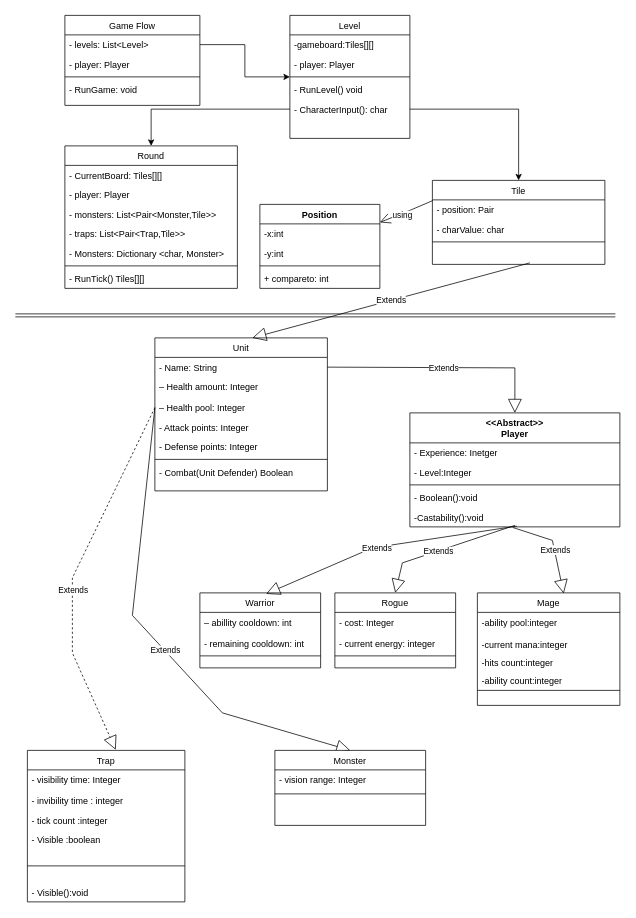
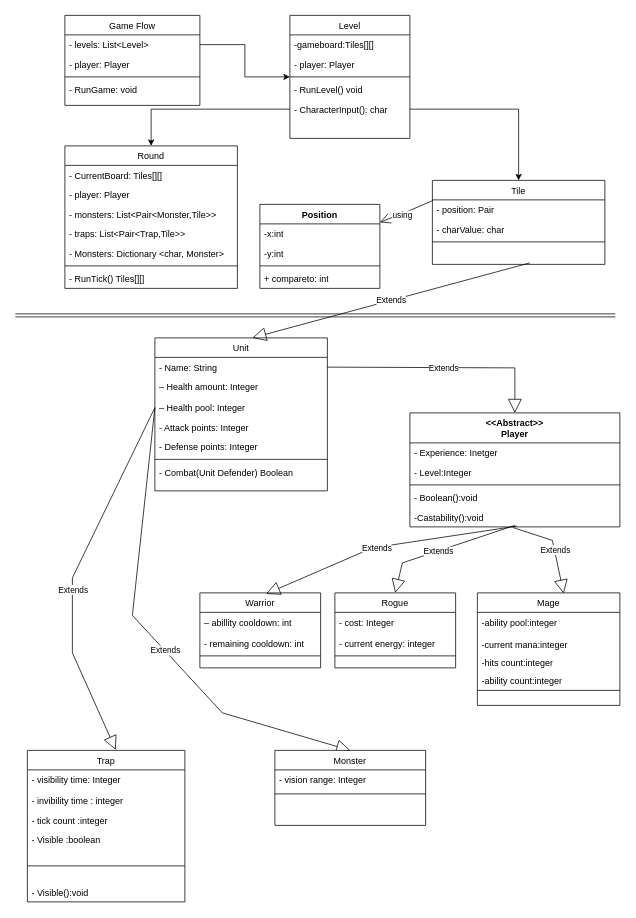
(111, 499) -> (111, 499)
